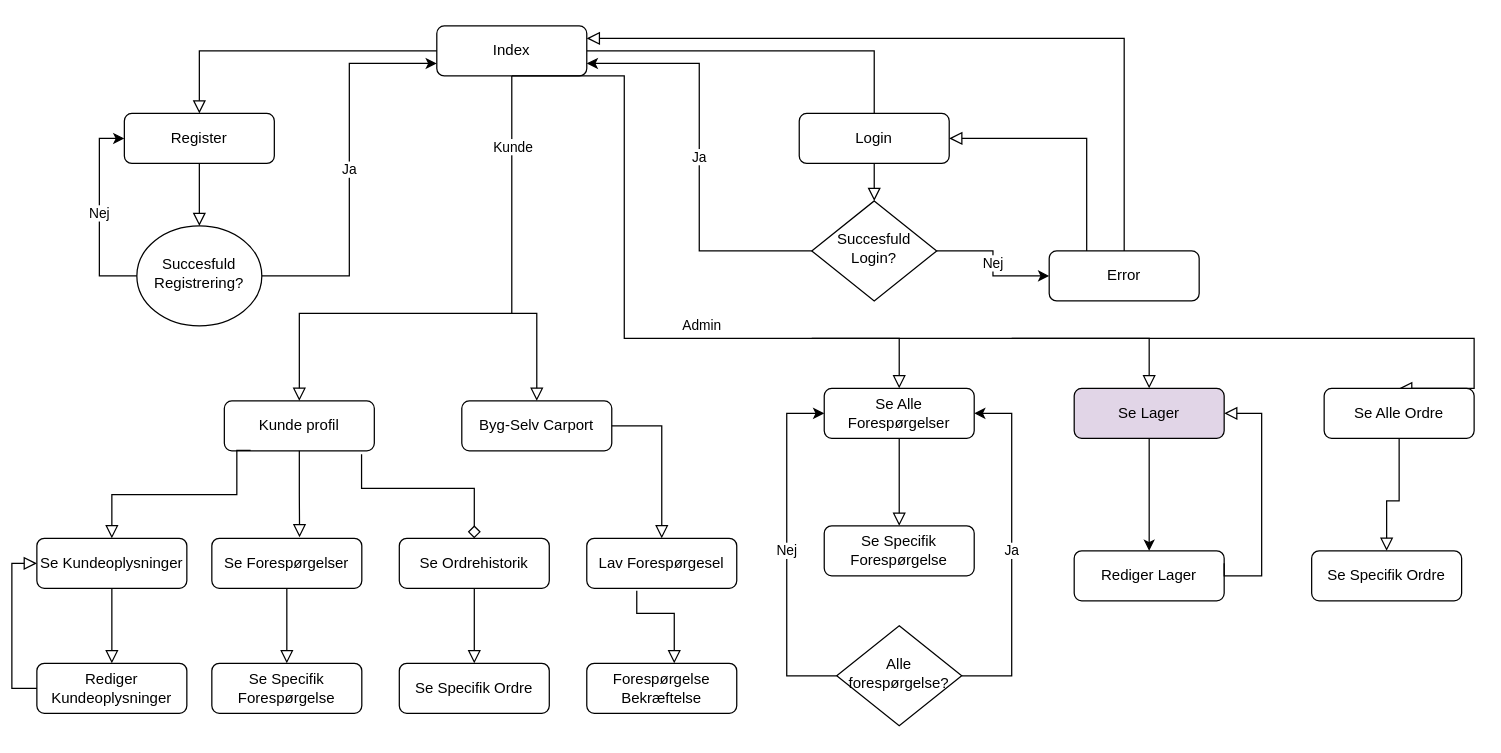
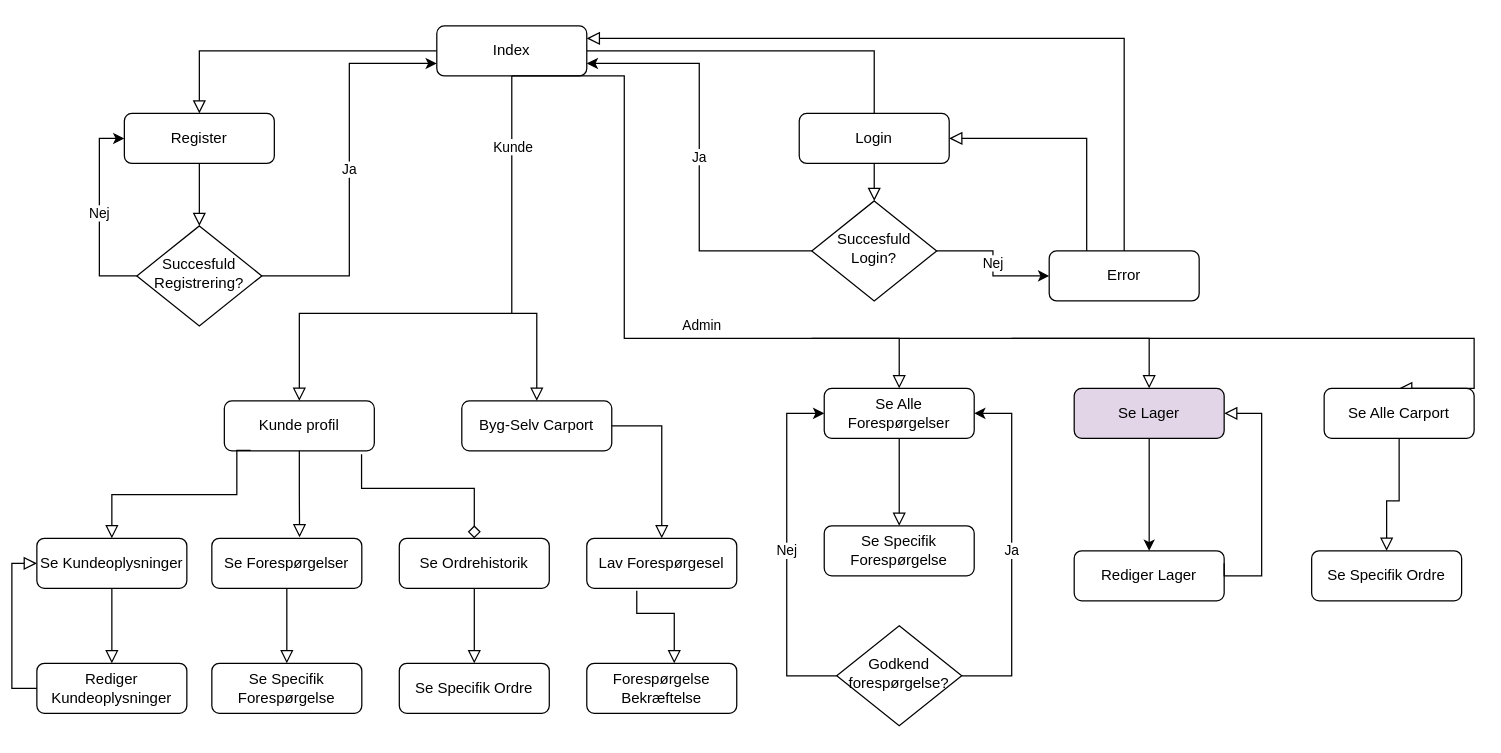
(199, 276) -> (199, 276)
(1399, 413) -> (1399, 413)
(899, 673) -> (899, 673)
